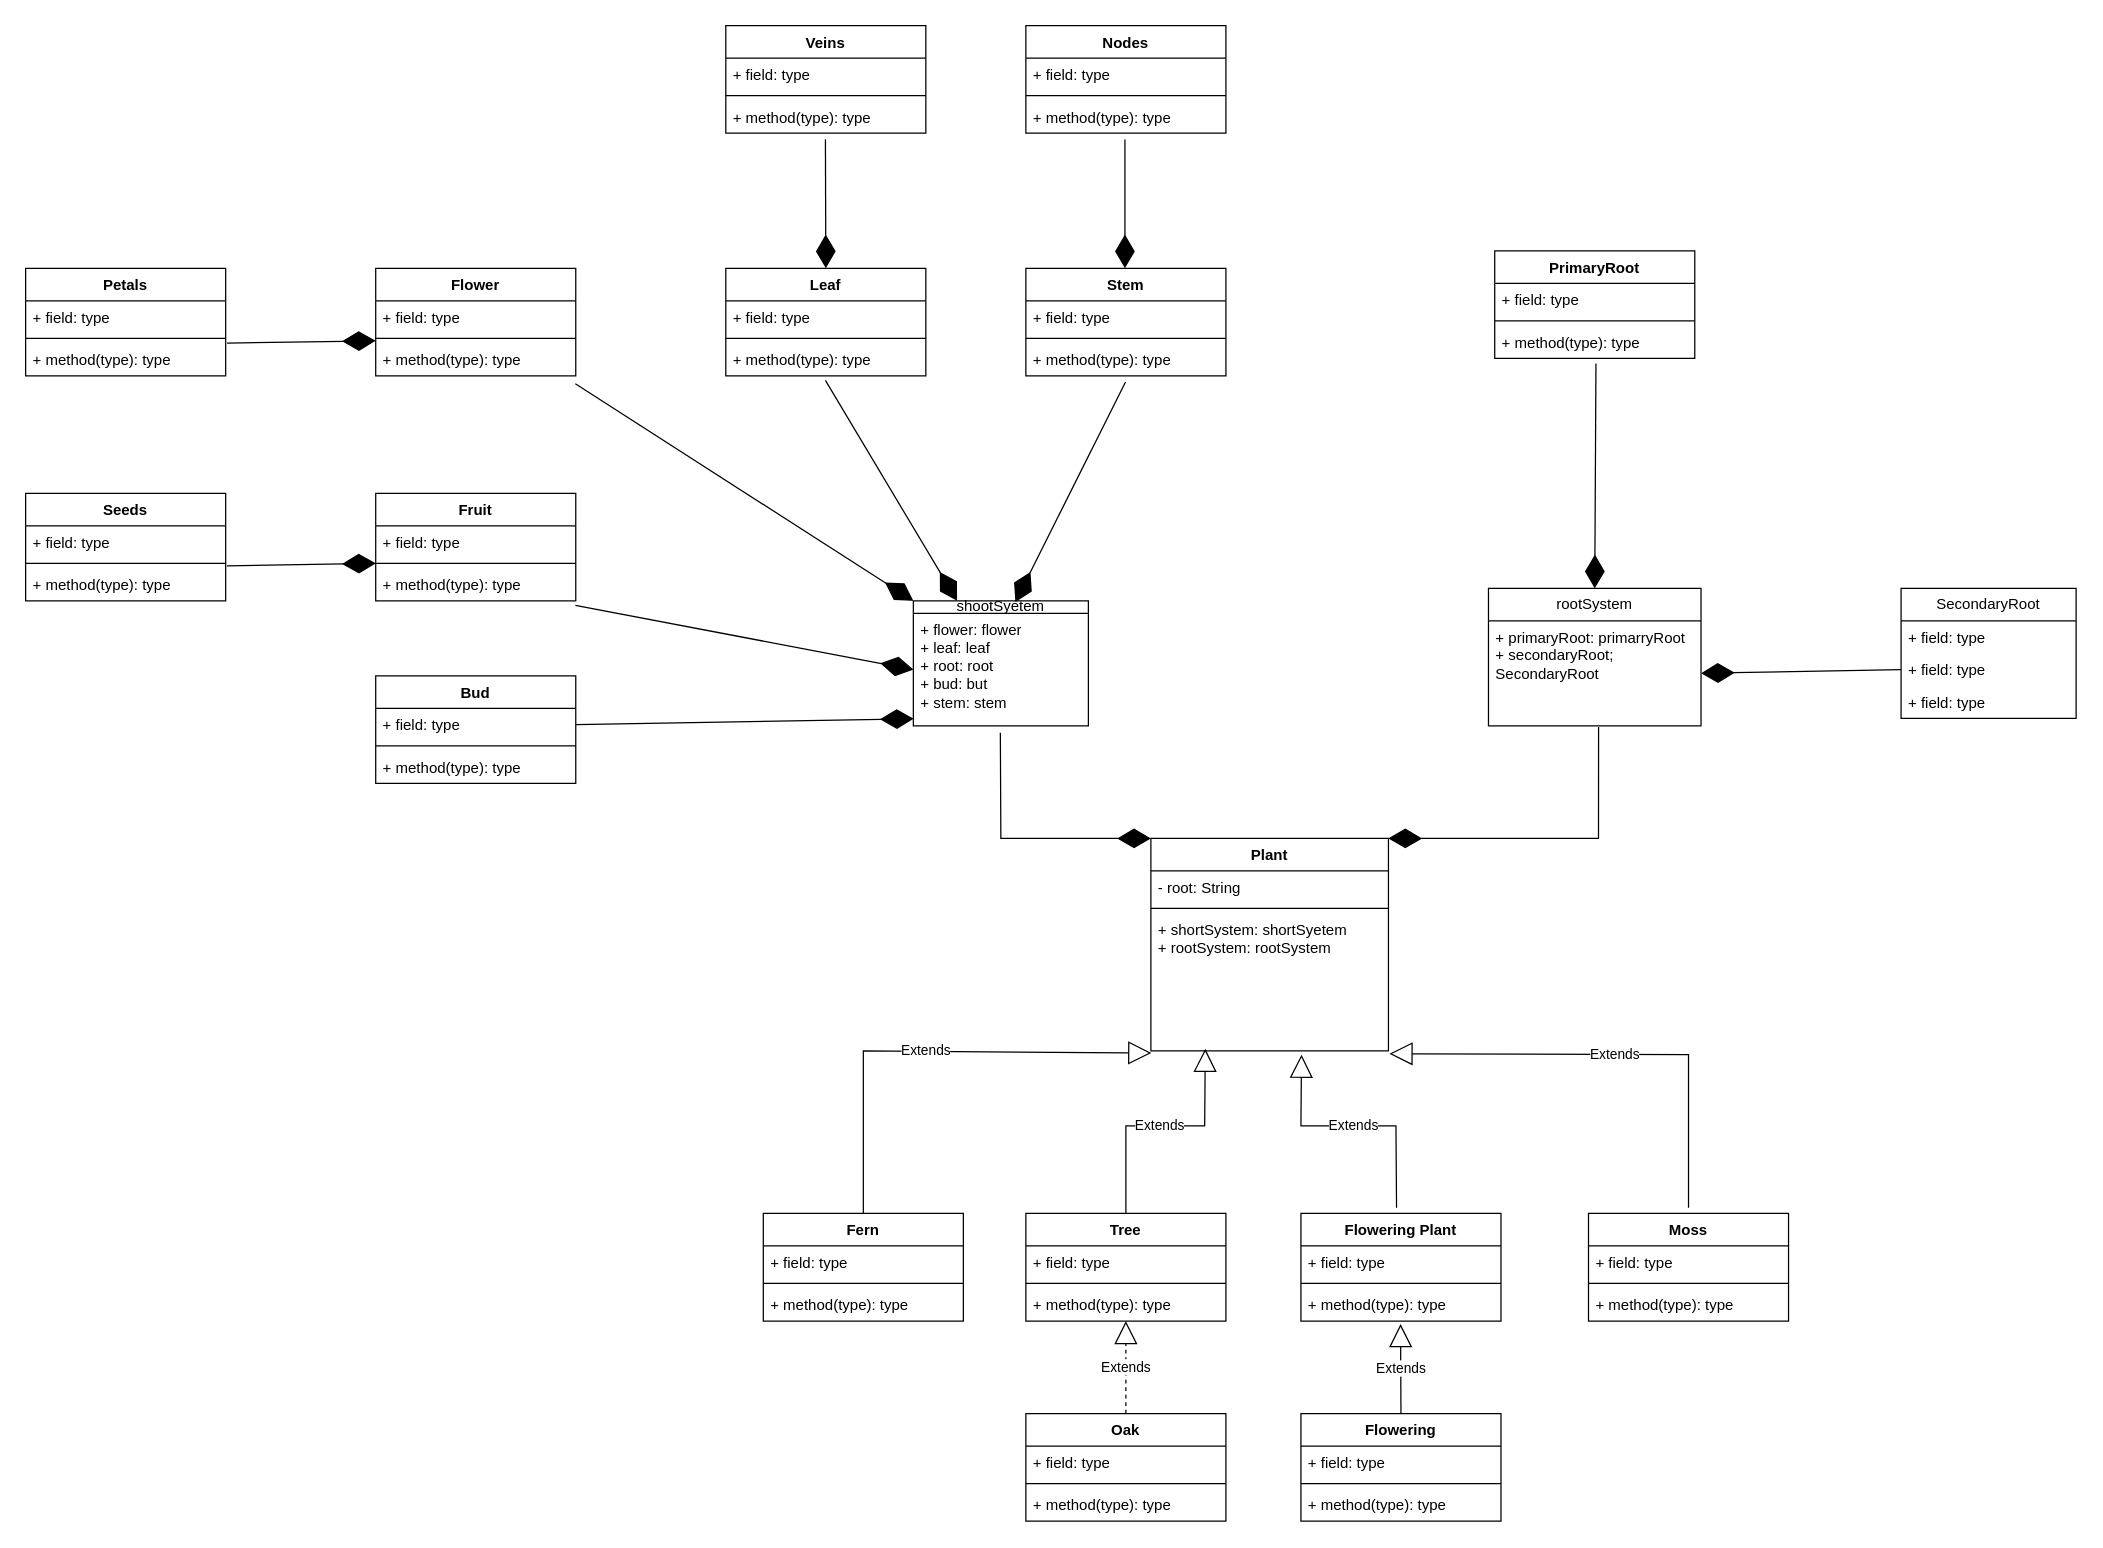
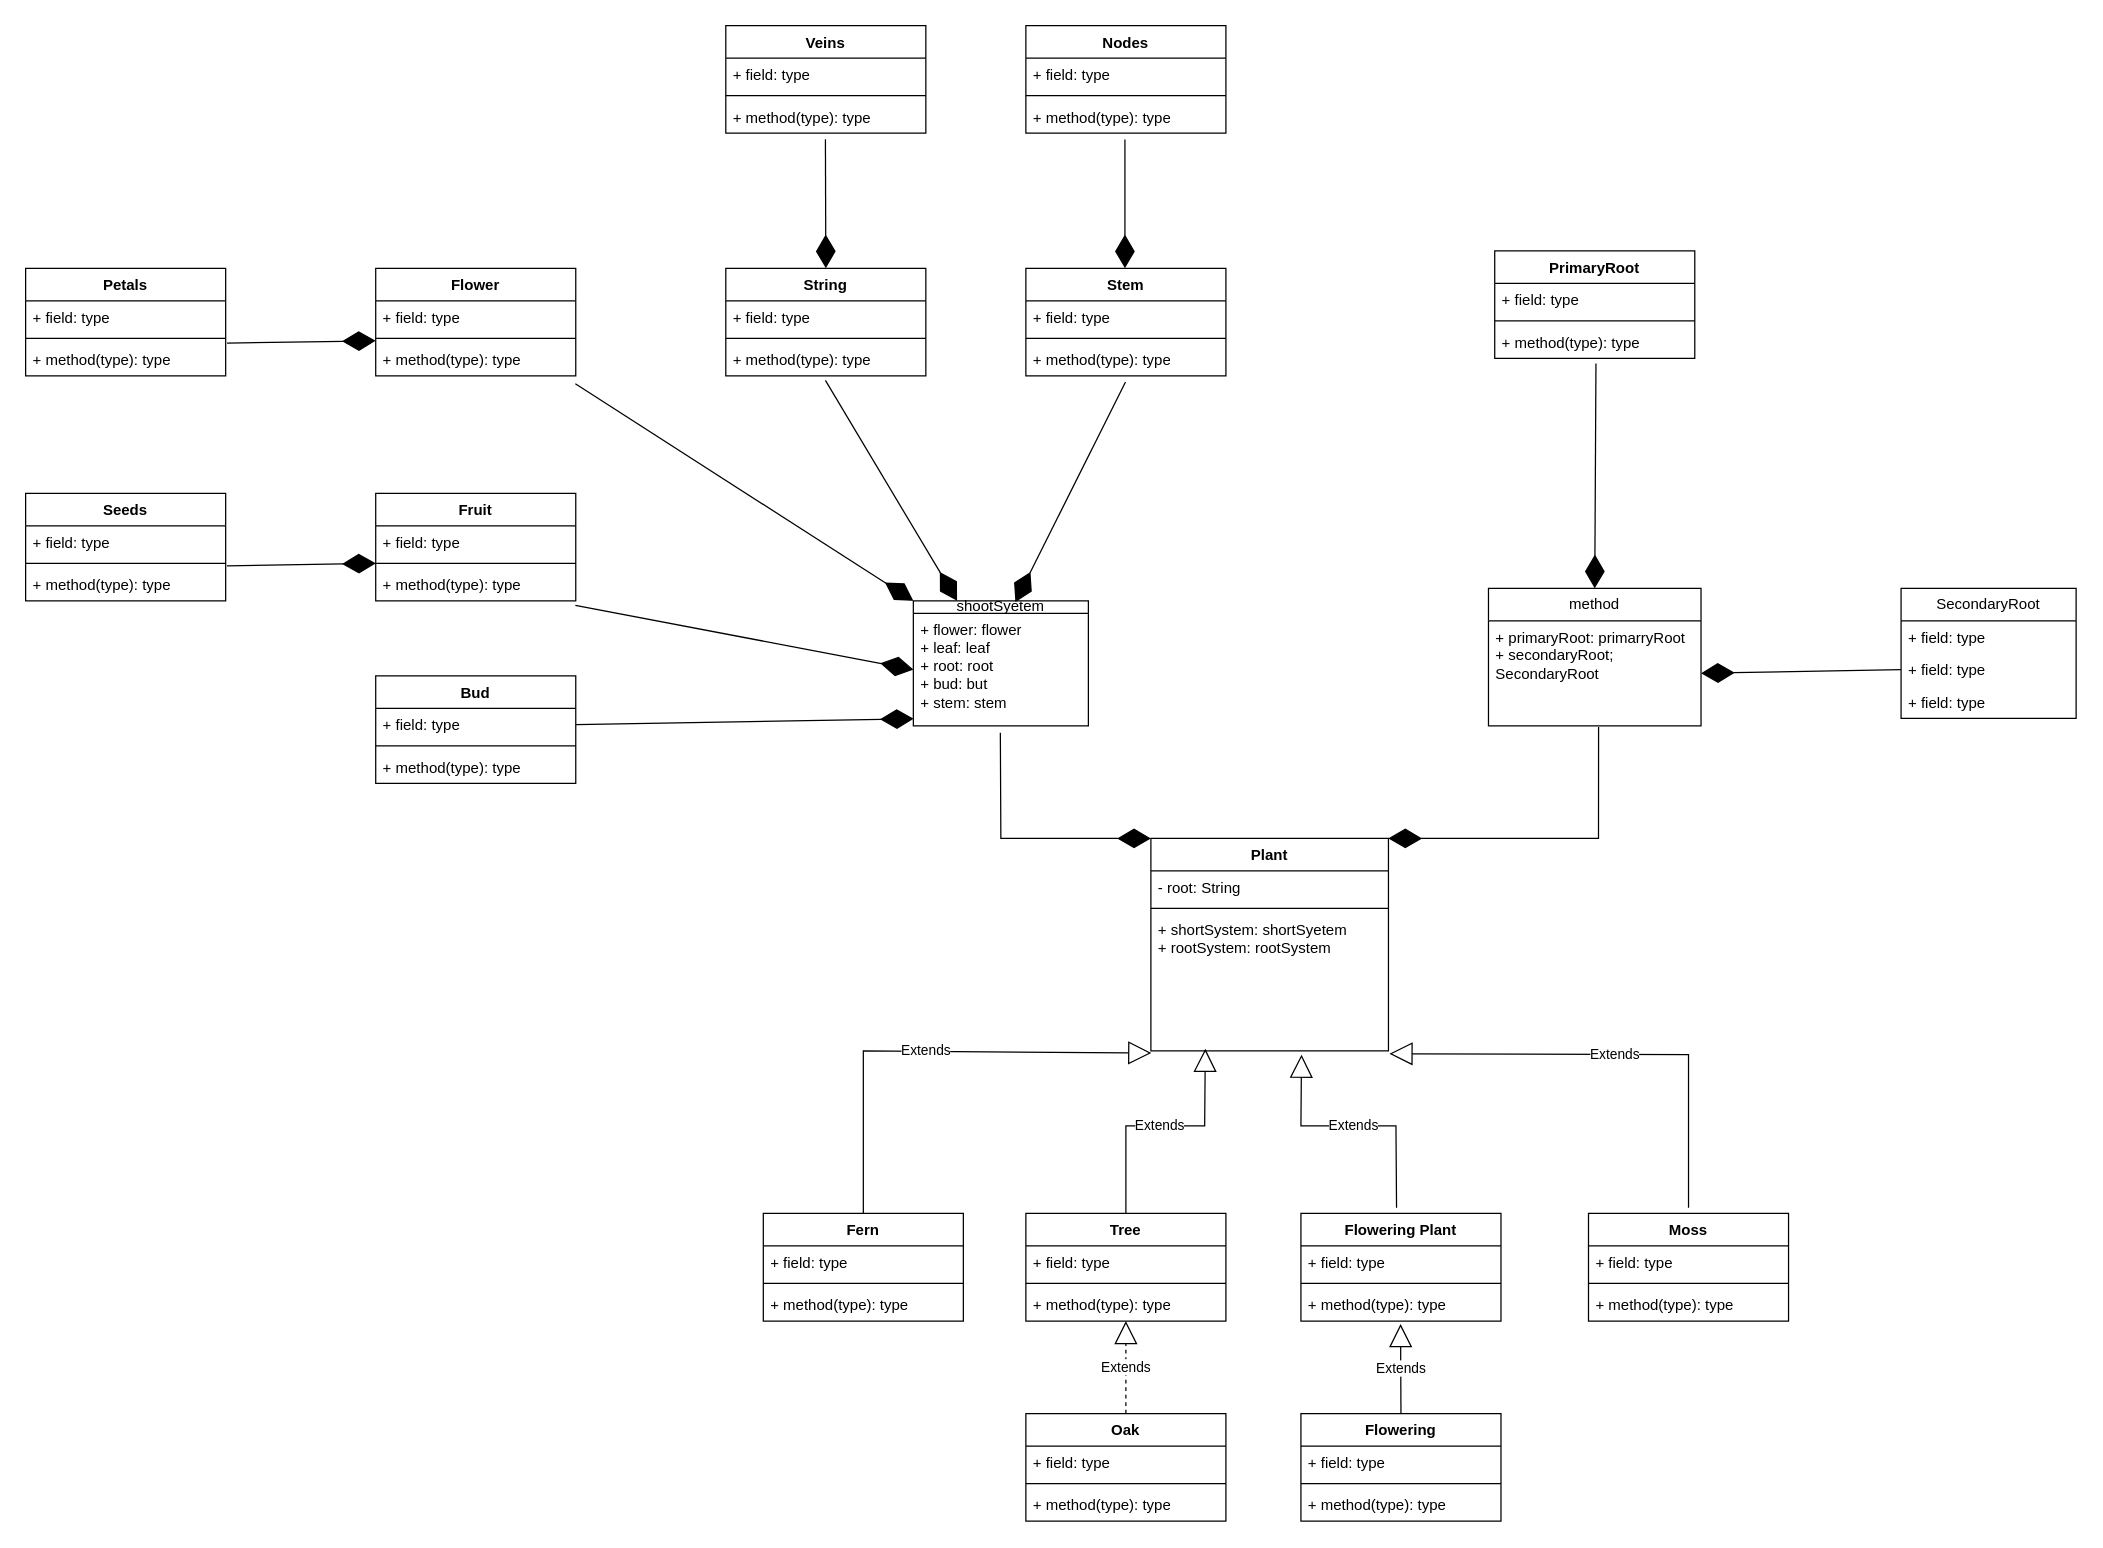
(826, 286) -> (826, 286)
(1594, 604) -> (1594, 604)
